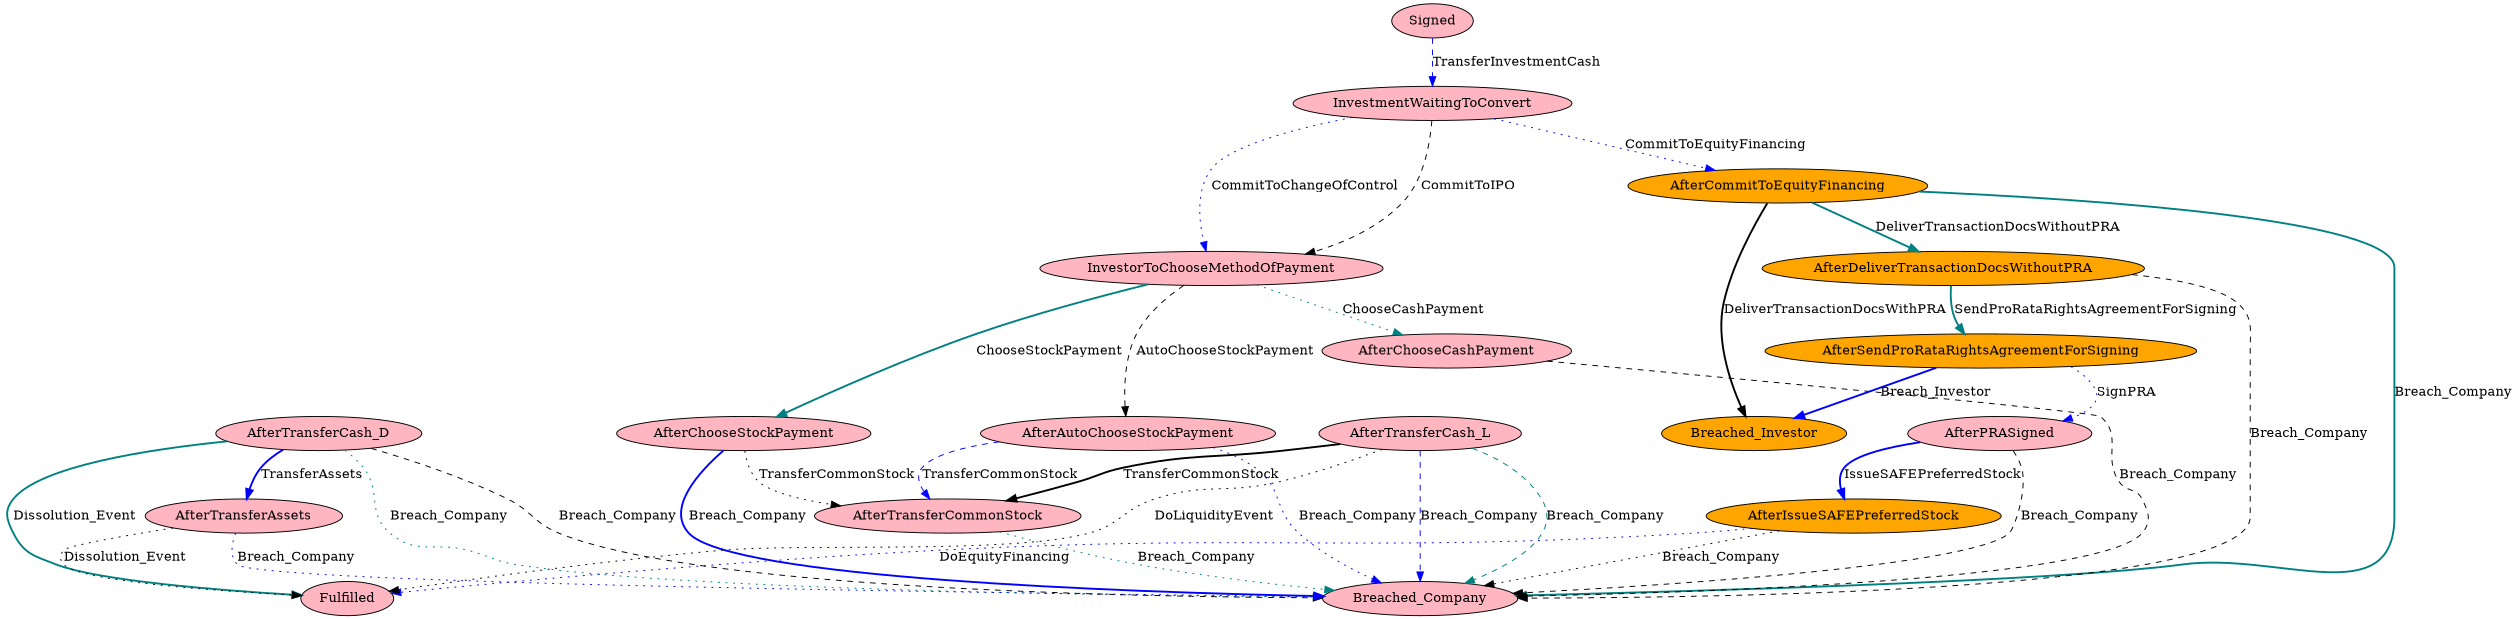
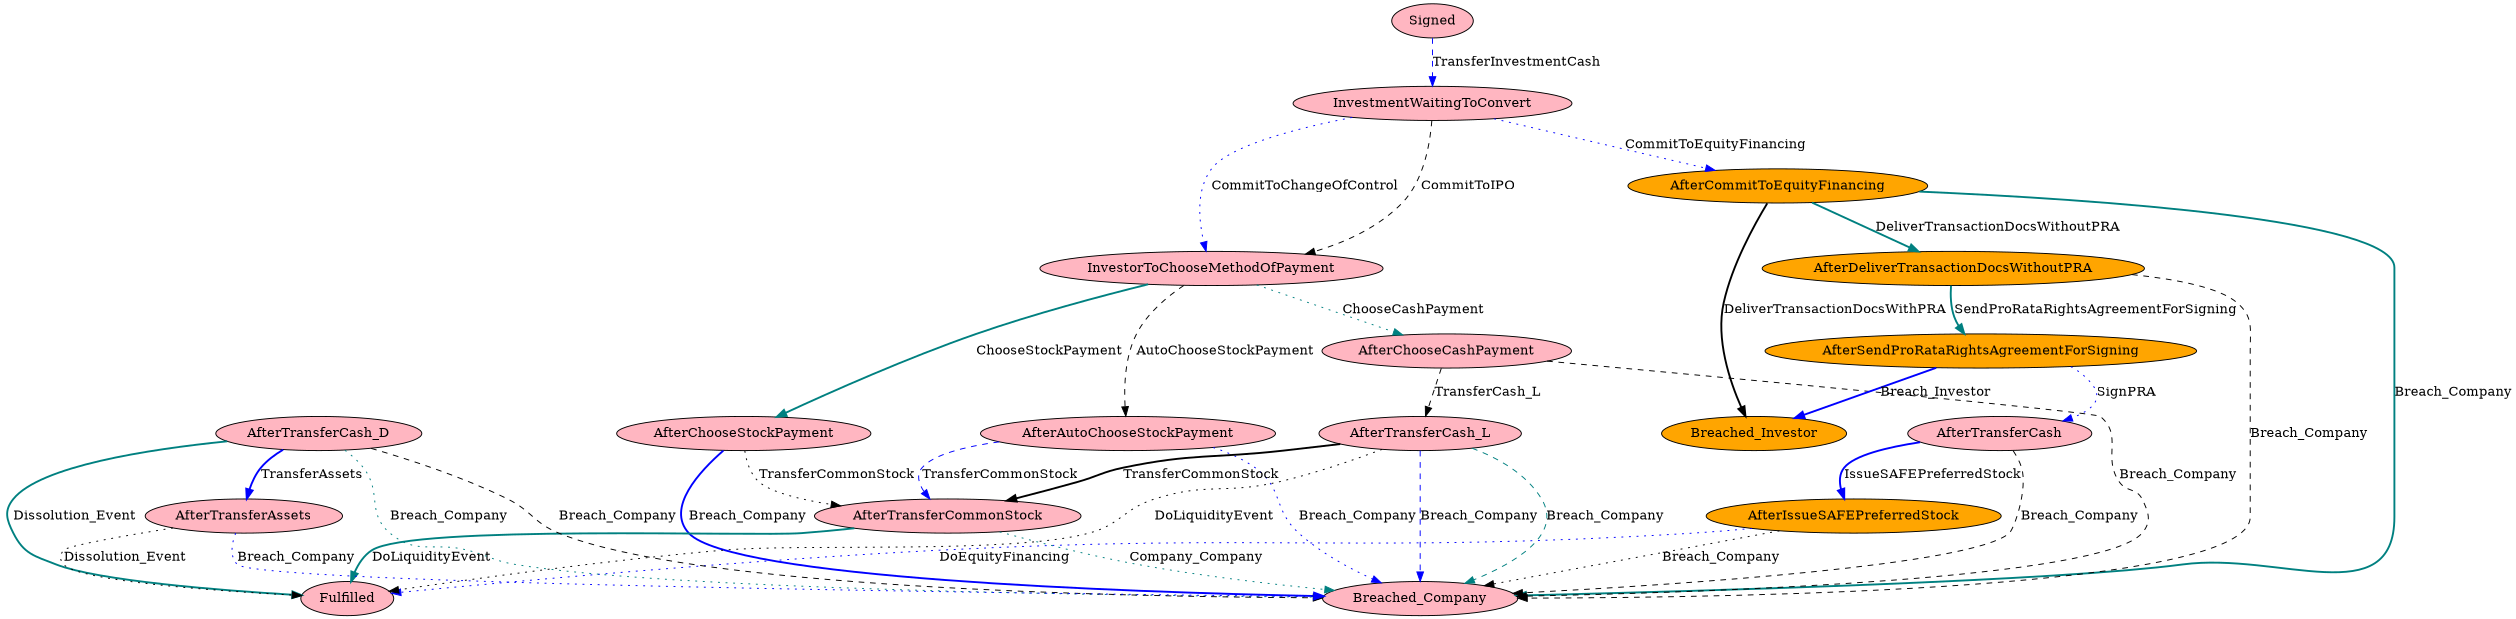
none -> (1435, 388)
(2000, 434) -> (2000, 434)
none -> (598, 533)
(1196, 557) -> (1196, 557)
